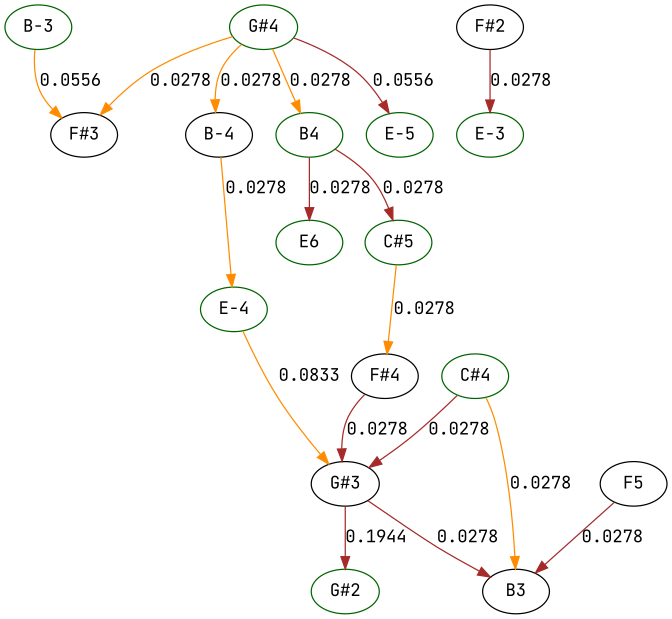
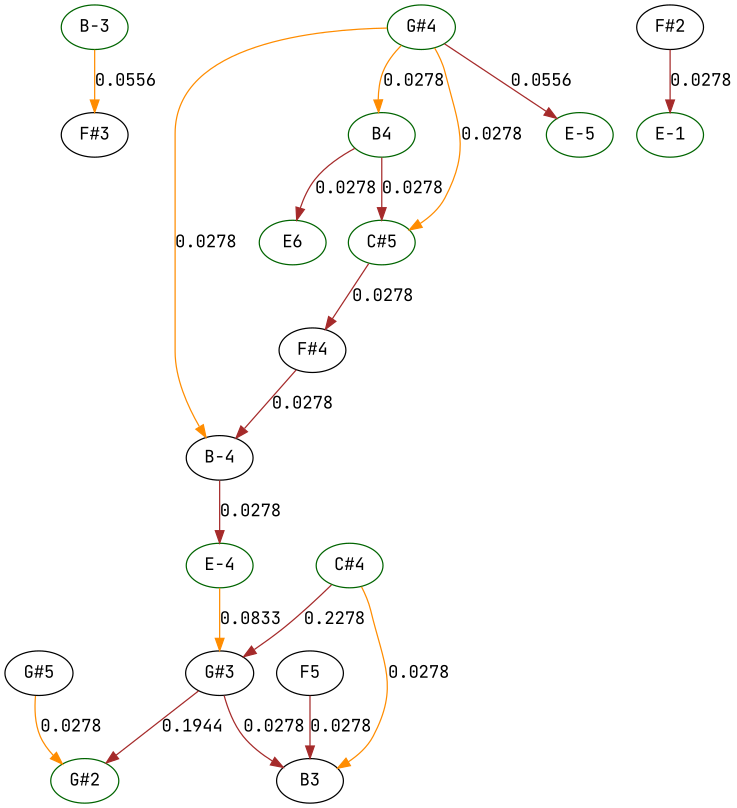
(166, 63) -> (460, 140)
(490, 135) -> (670, 135)
(226, 216) -> (220, 505)
(392, 303) -> (351, 291)
(347, 419) -> (270, 399)
(459, 430) -> (335, 619)
none -> (39, 673)
